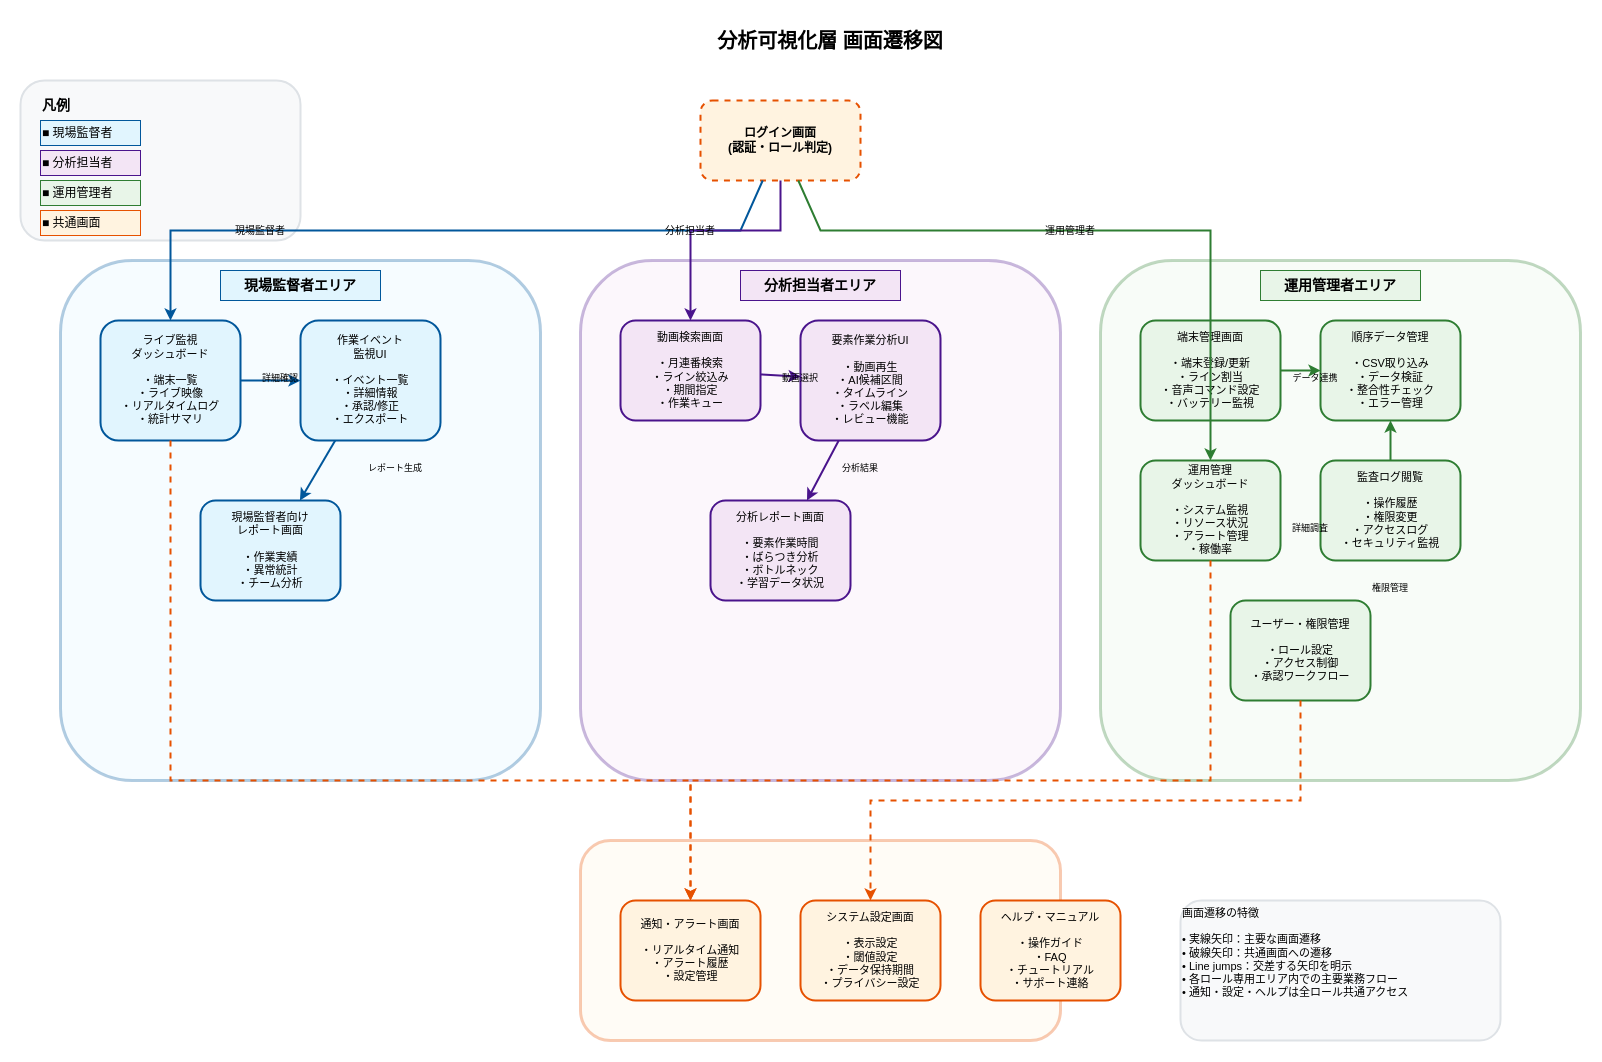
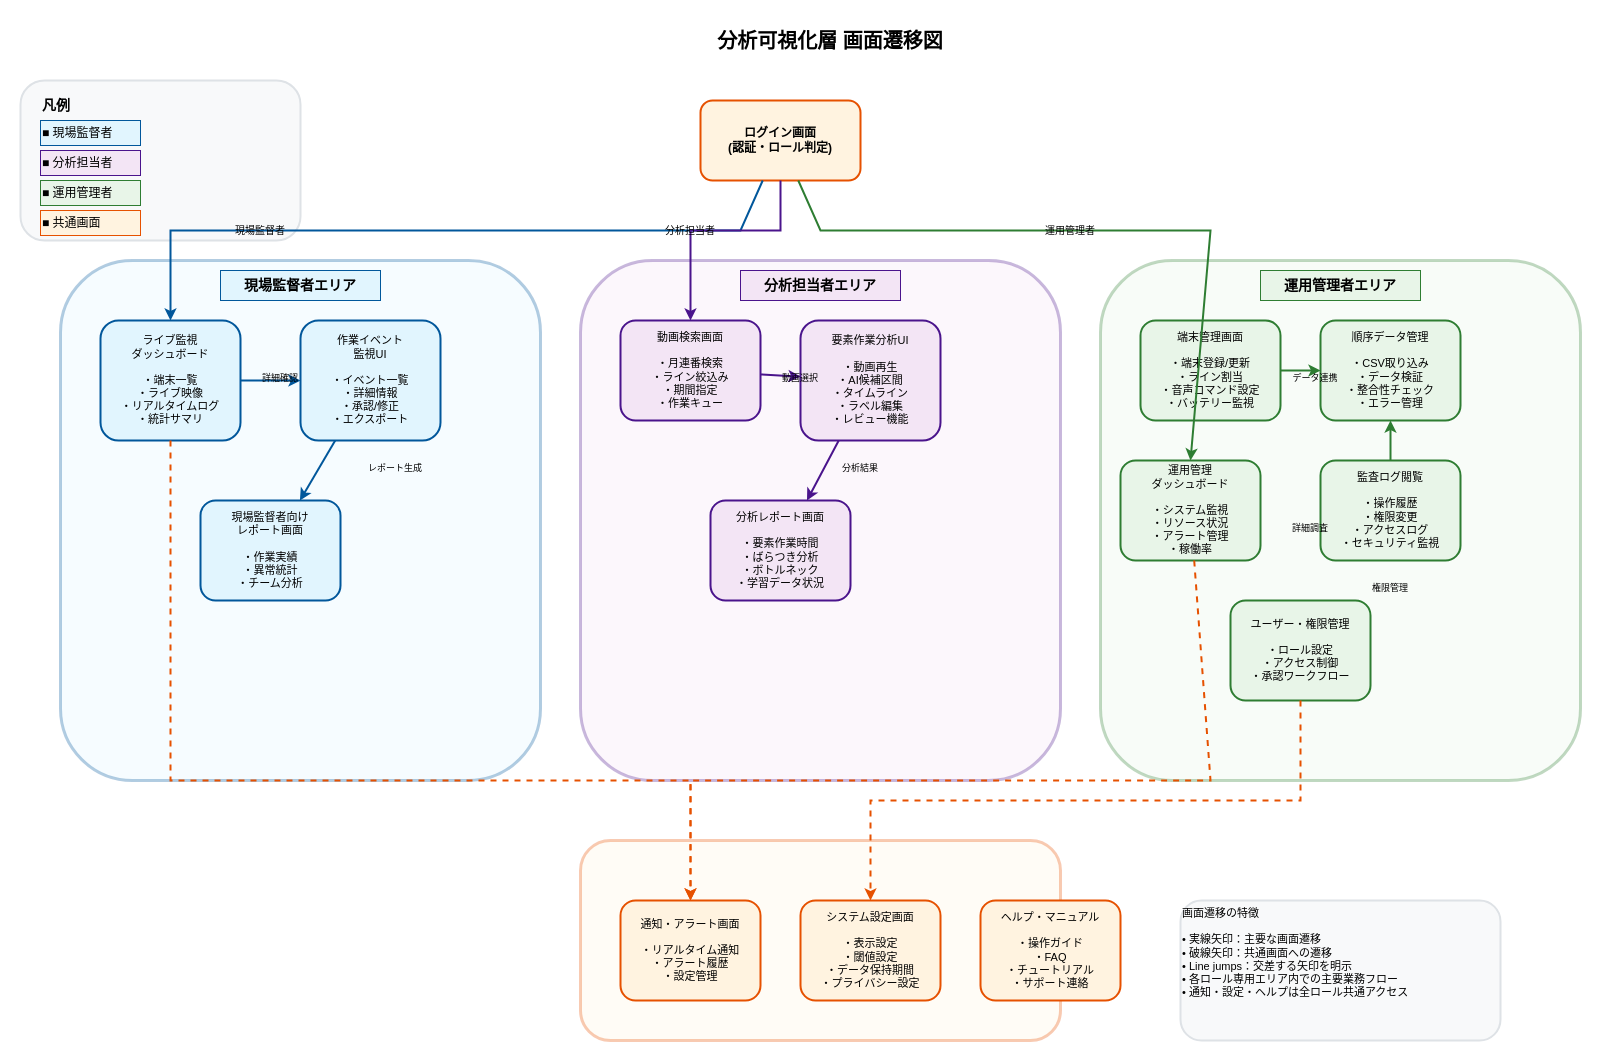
(781, 141) -> (781, 141)
(1211, 511) -> (1191, 511)
